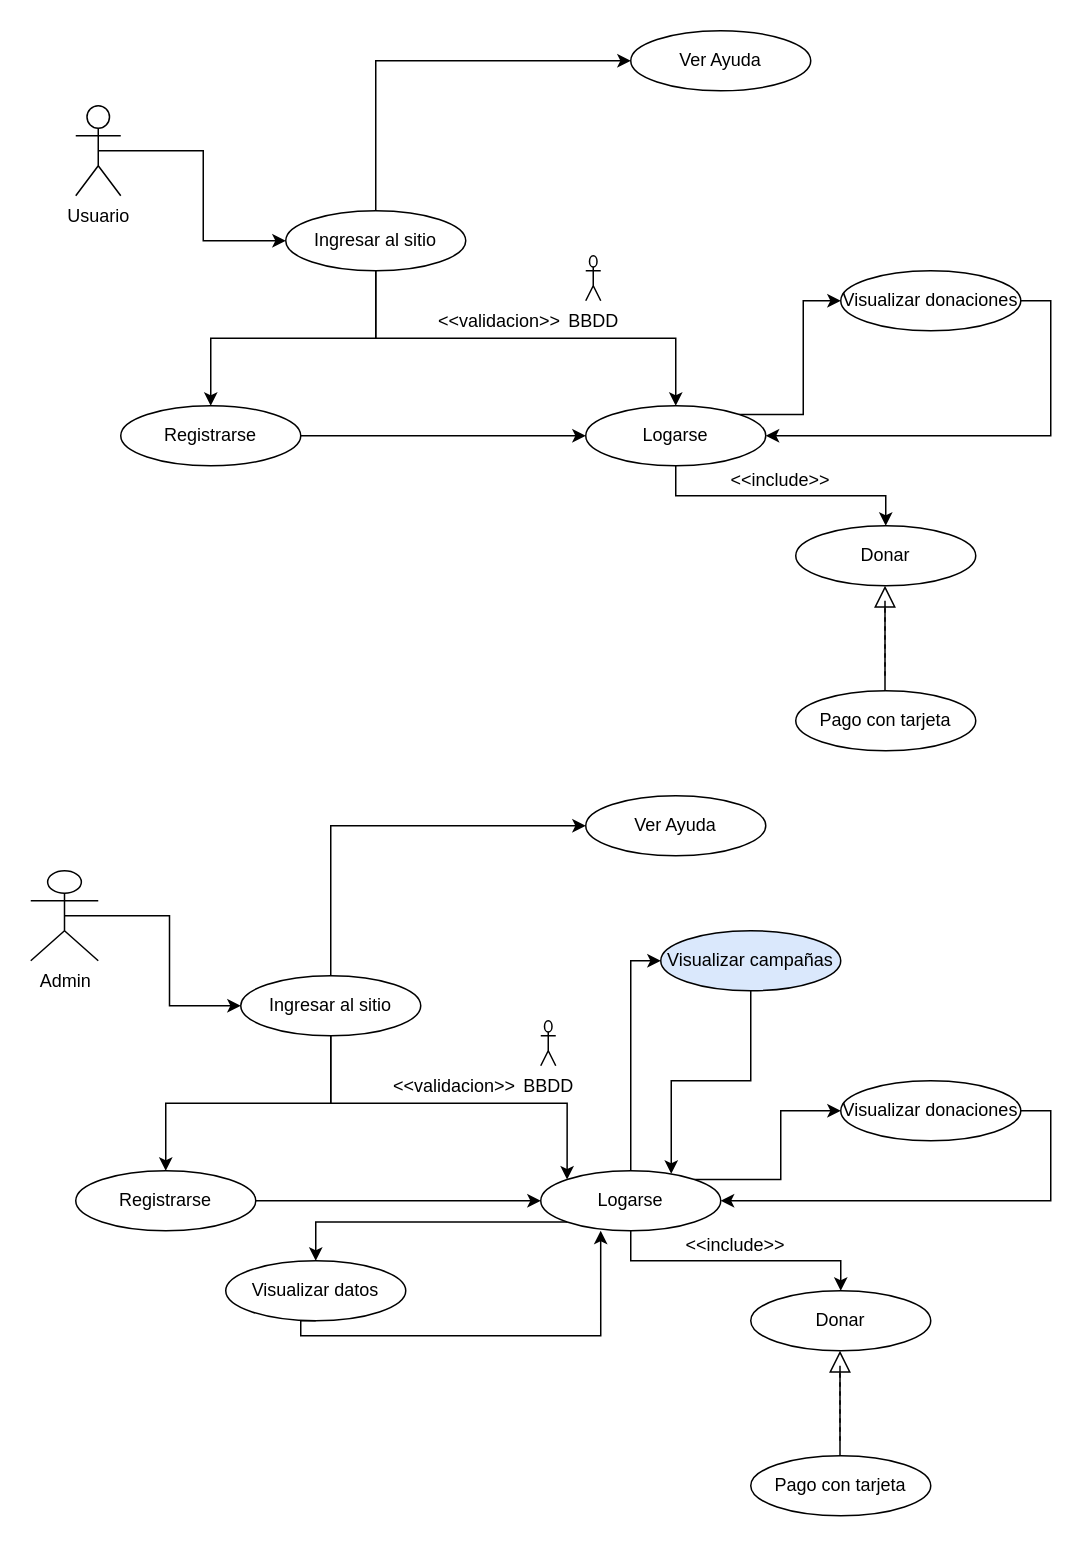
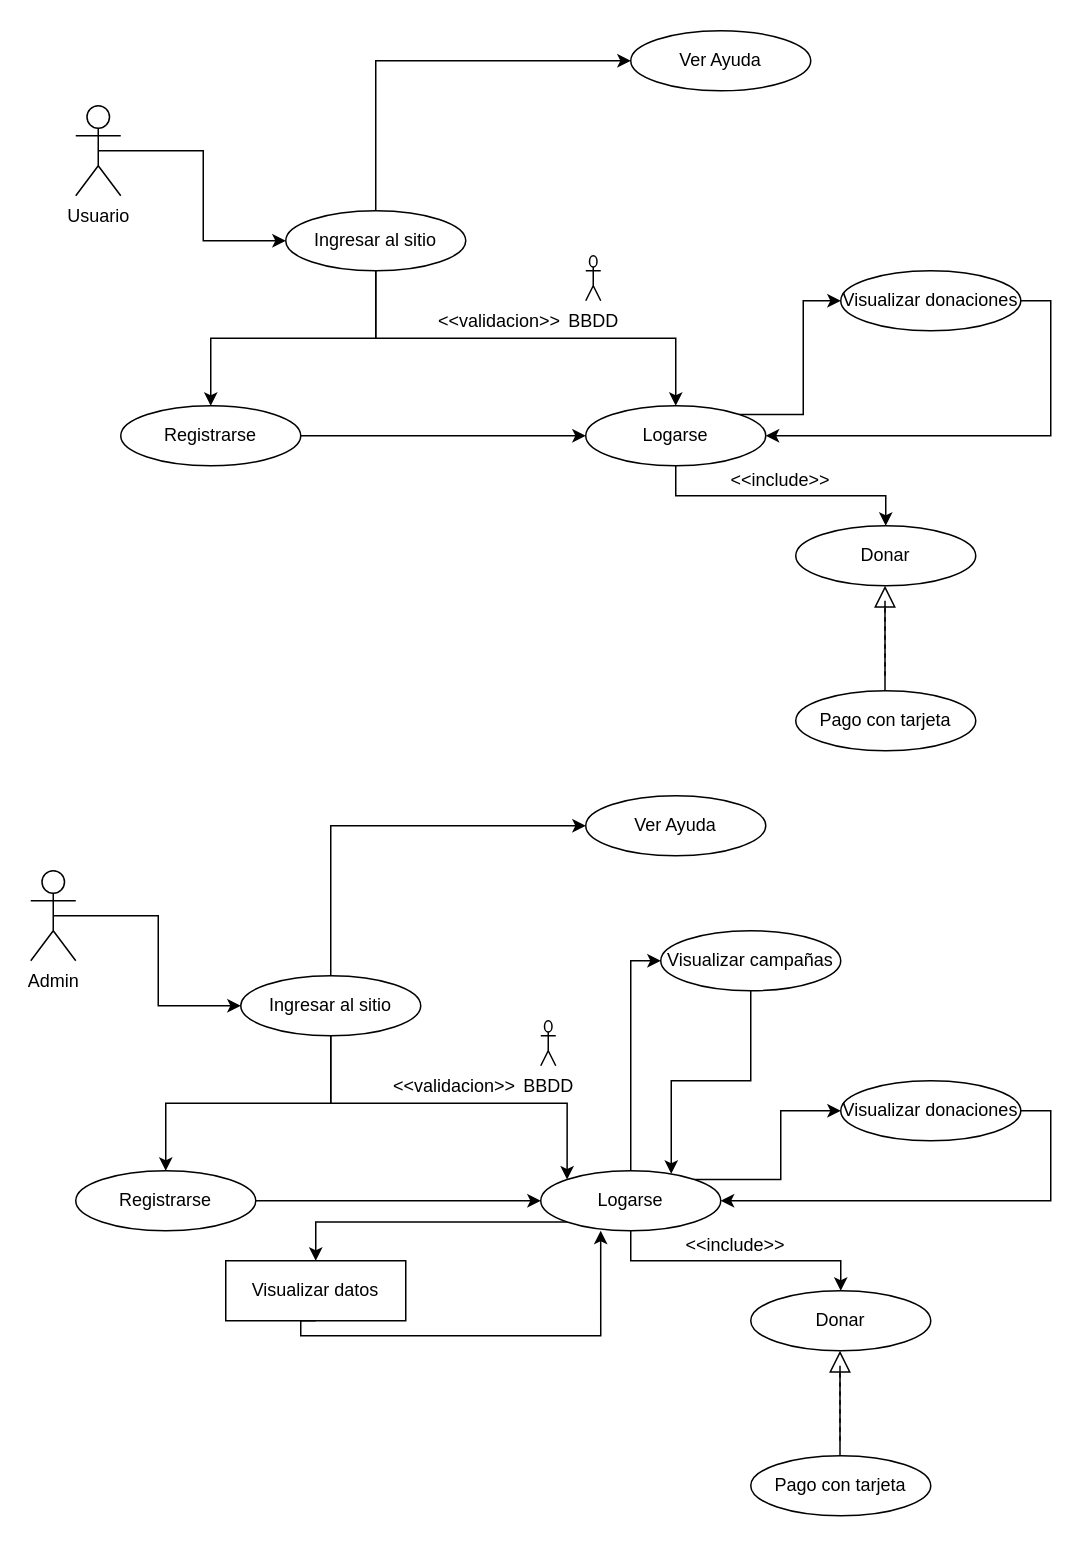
(65, 916) -> (53, 916)
(751, 961) -> (751, 961)
(316, 1291) -> (316, 1291)
